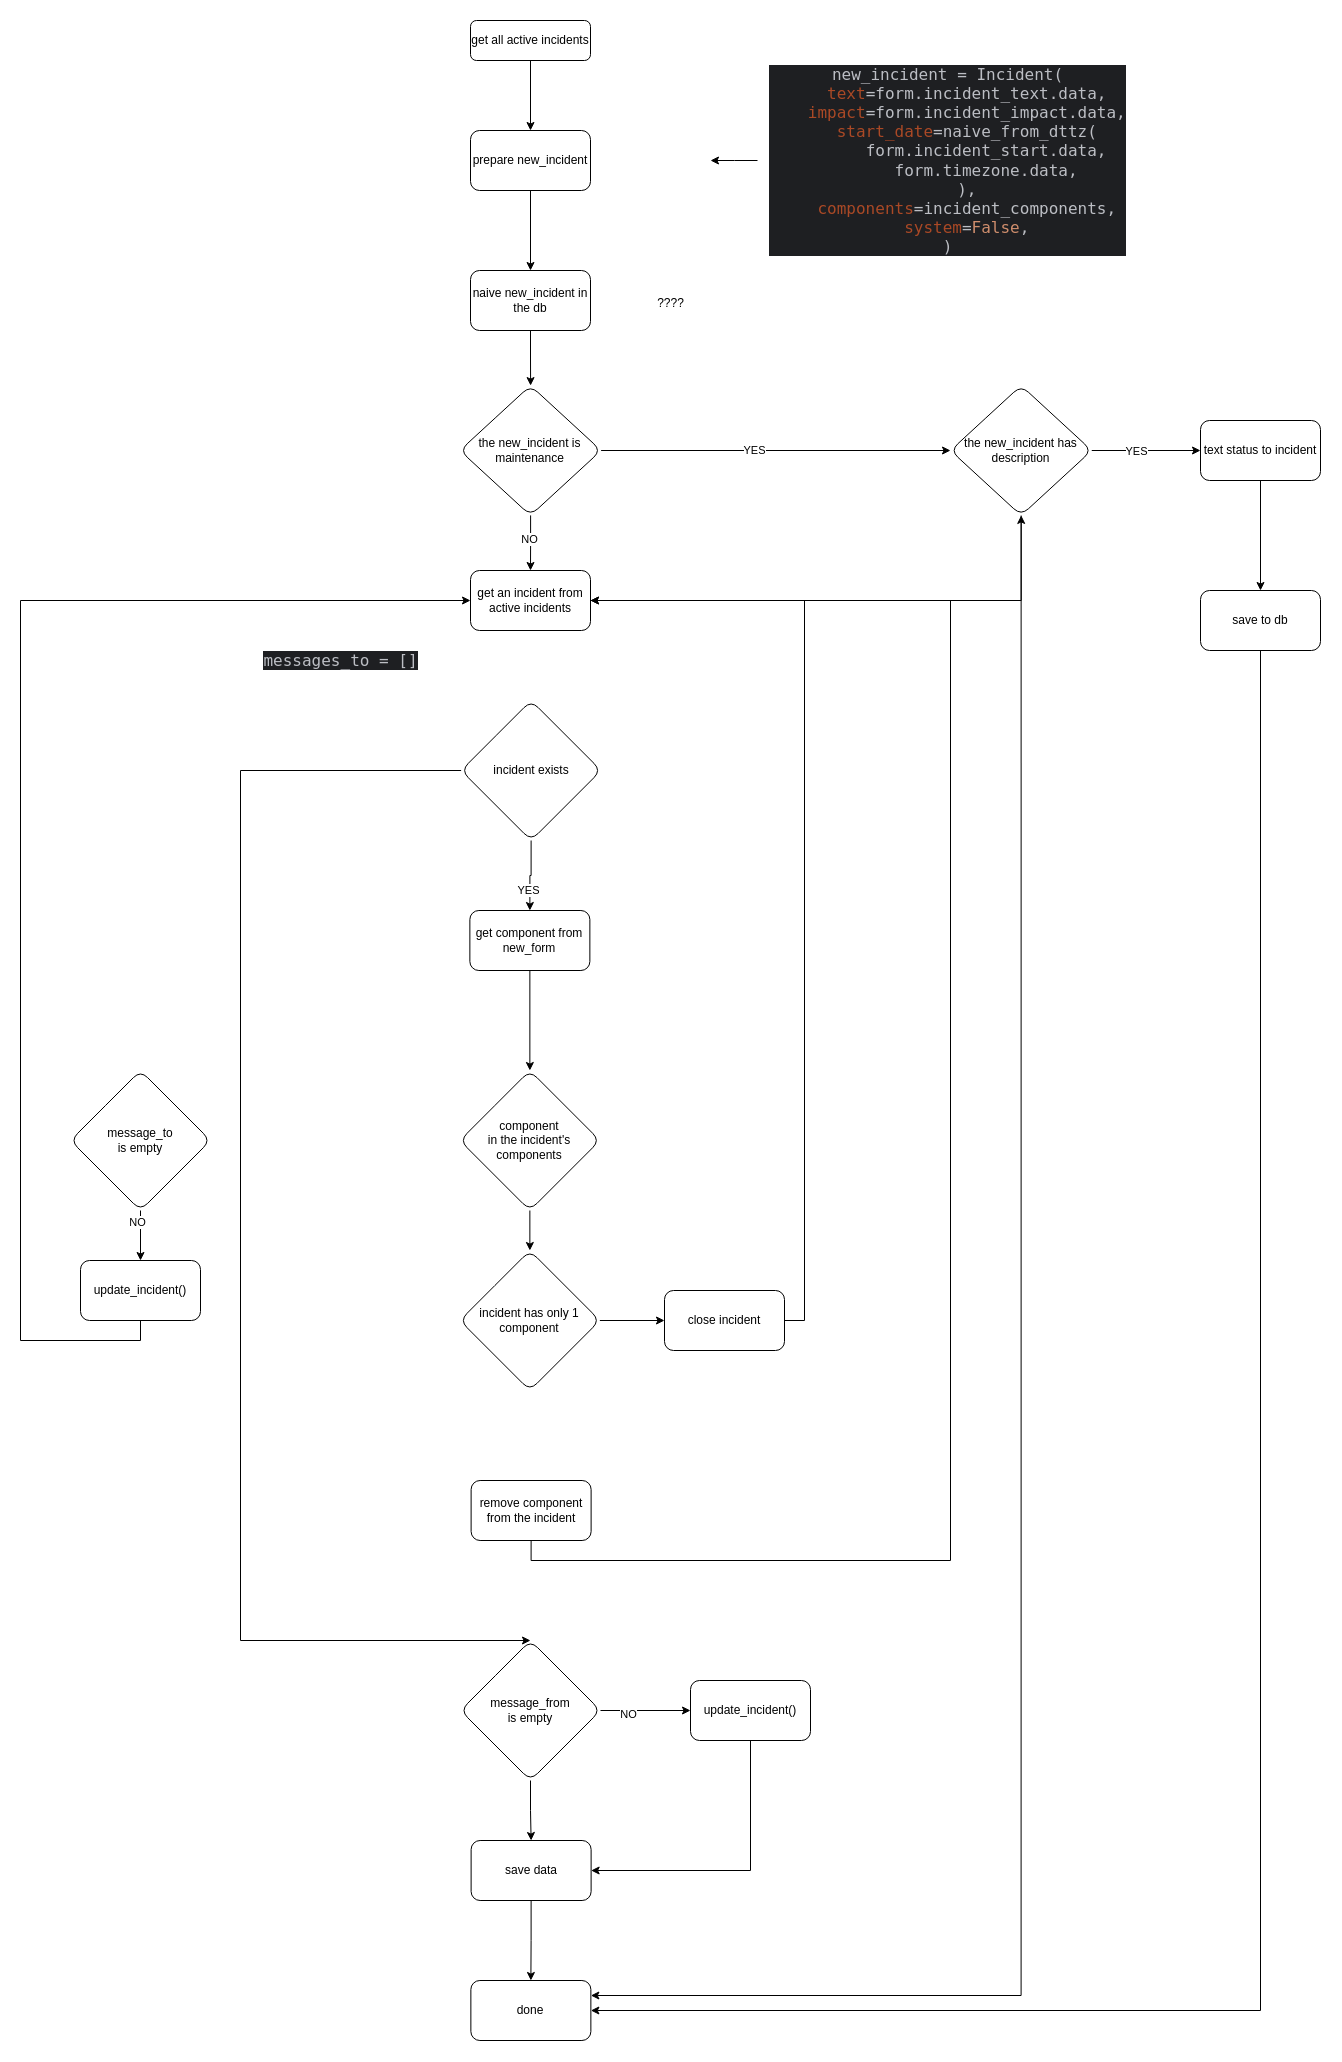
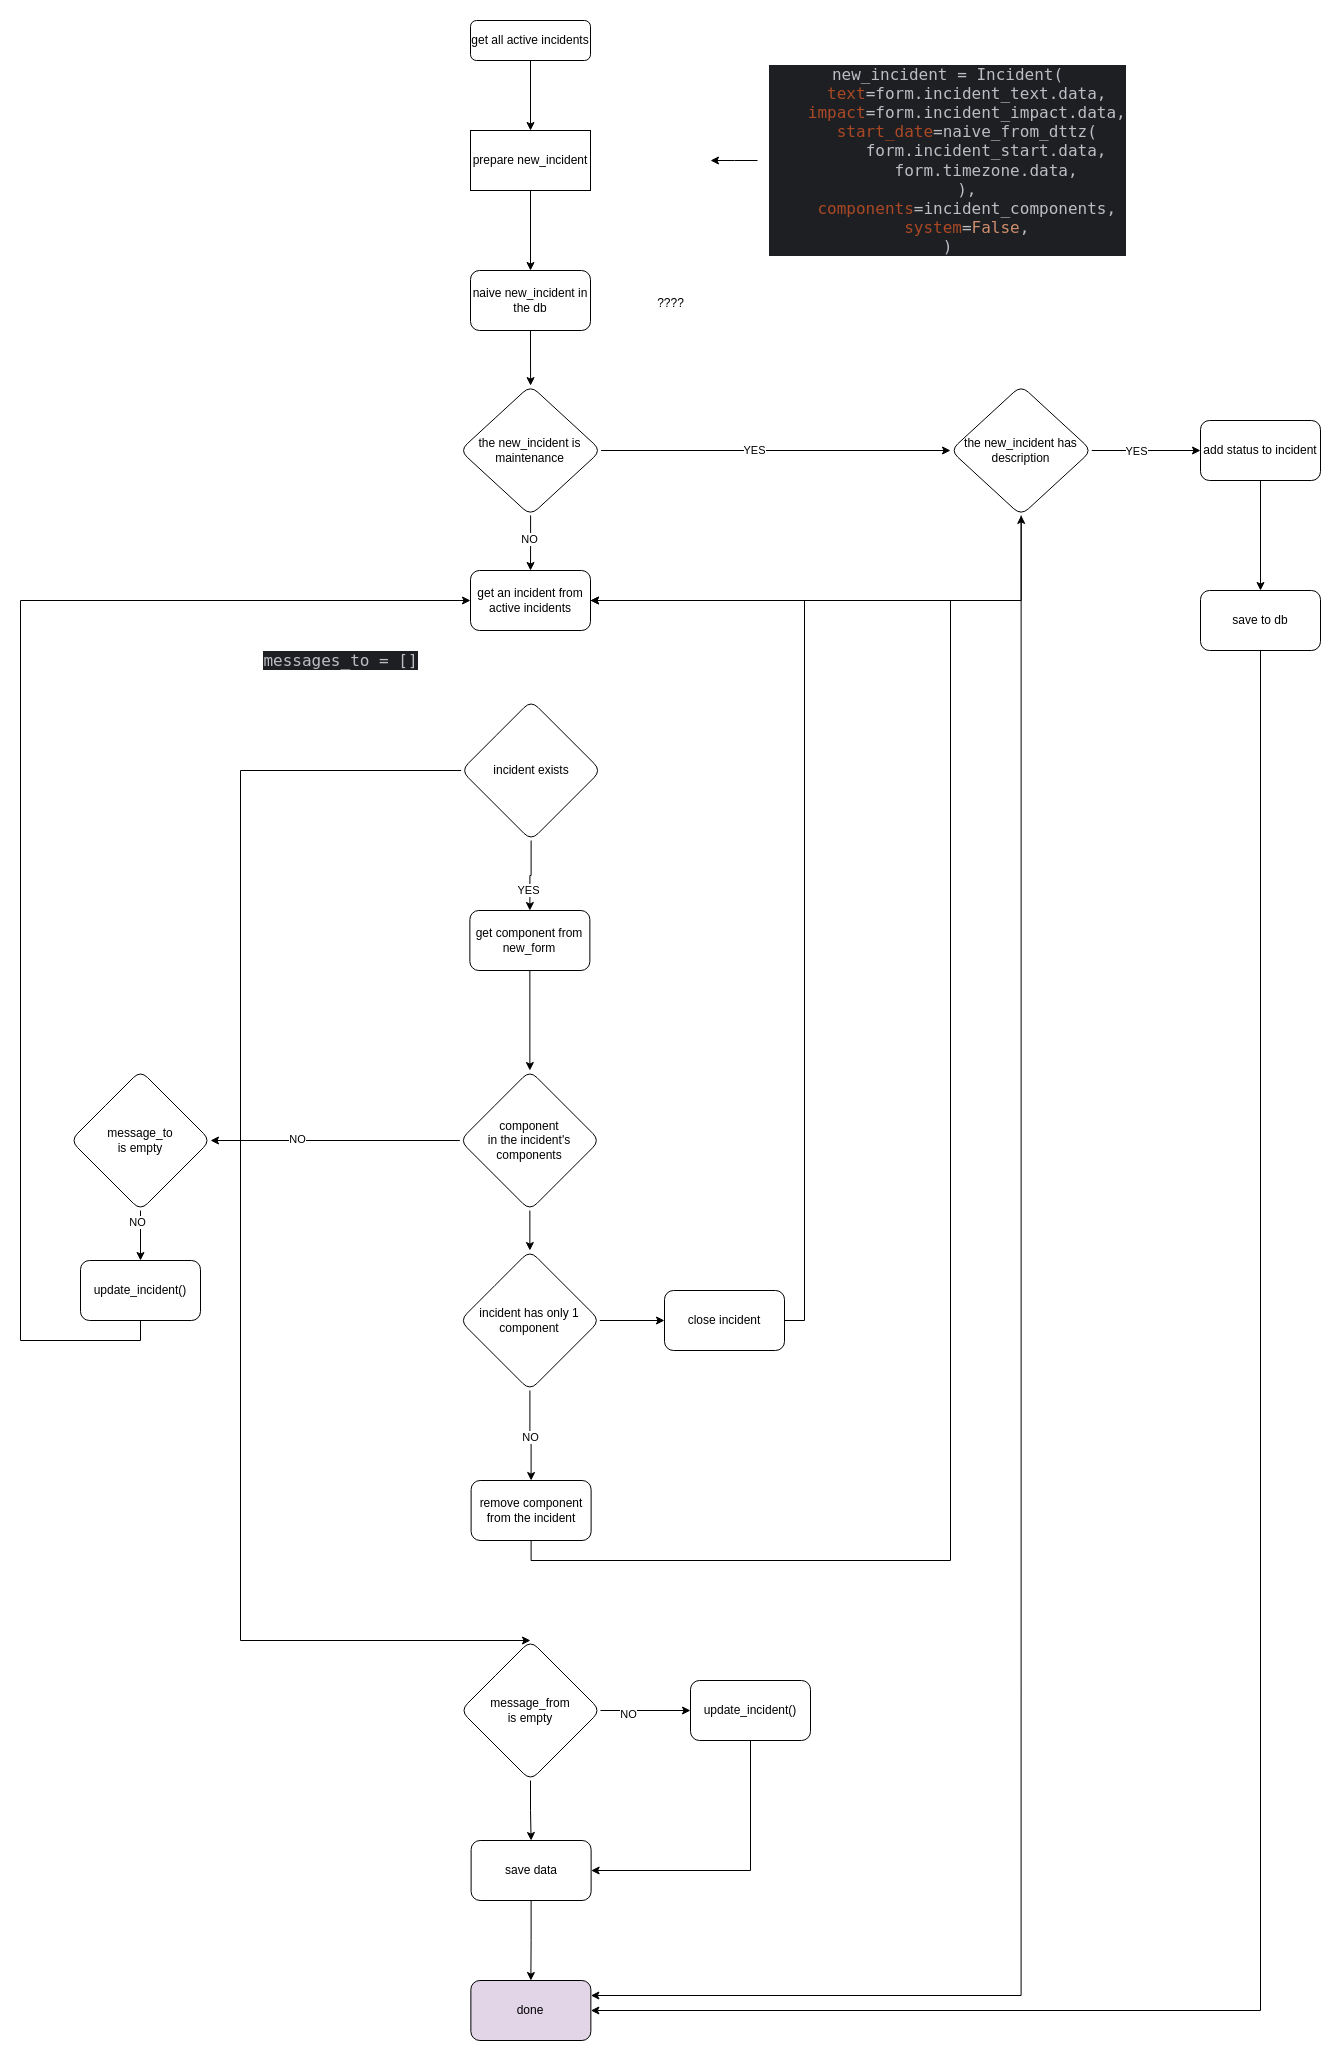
(531, 161) -> (531, 161)
(1261, 451) -> (1261, 451)
none -> (339, 1141)
none -> (530, 1432)
(531, 2011) -> (531, 2011)
